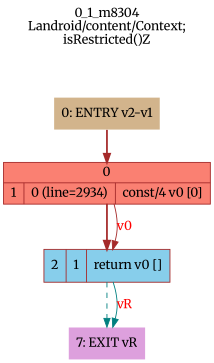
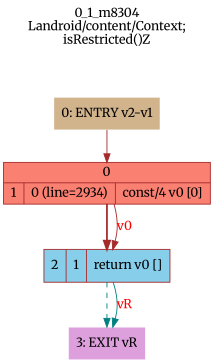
(107, 142) -> (107, 142)
(107, 343) -> (107, 343)
